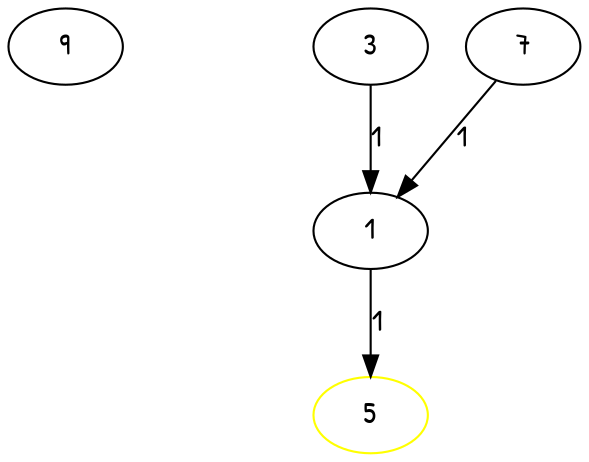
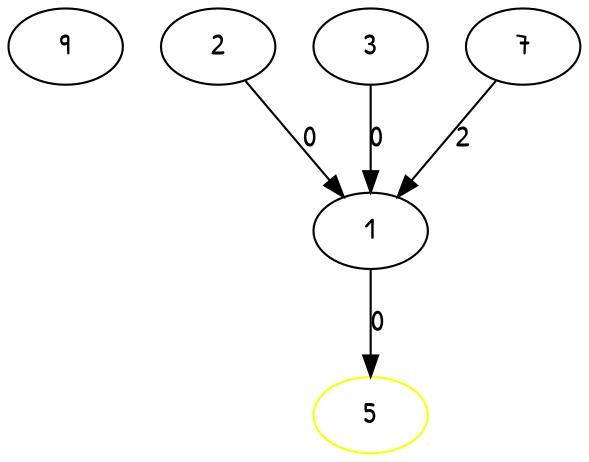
none -> (218, 47)
(377, 139) -> (377, 139)
(463, 139) -> (463, 139)
(378, 323) -> (378, 323)
